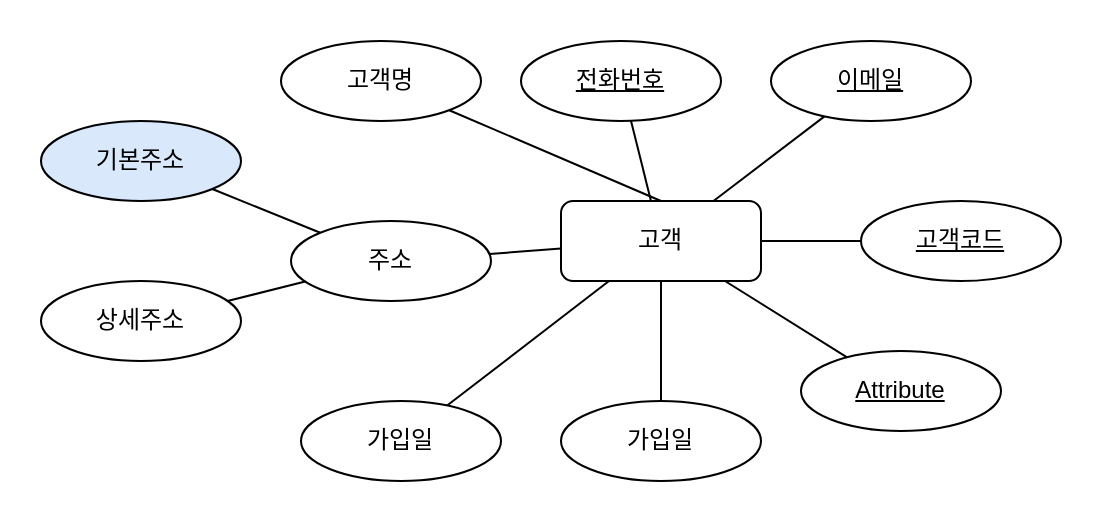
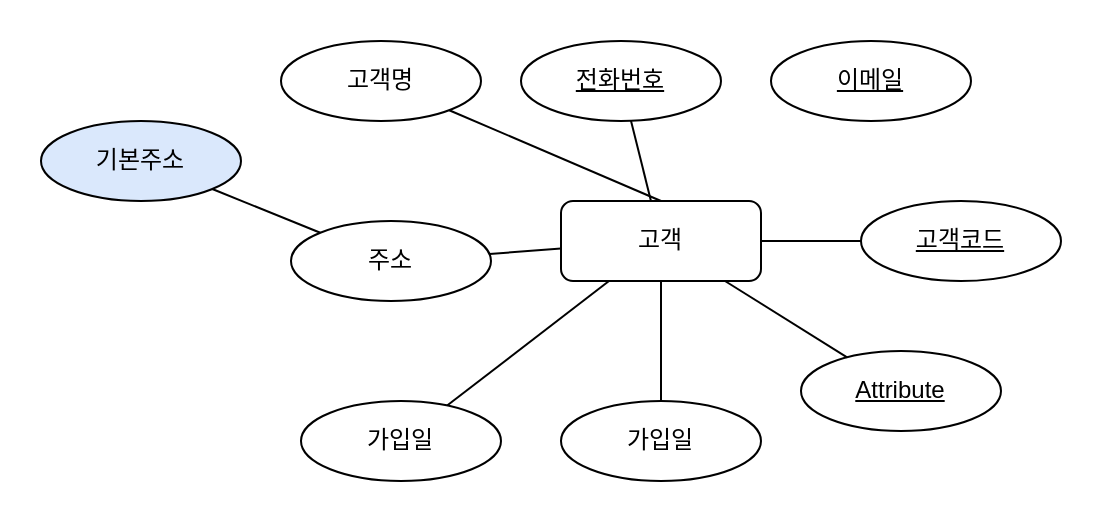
(769, 159) -> none
(266, 291) -> none
(141, 321) -> none
